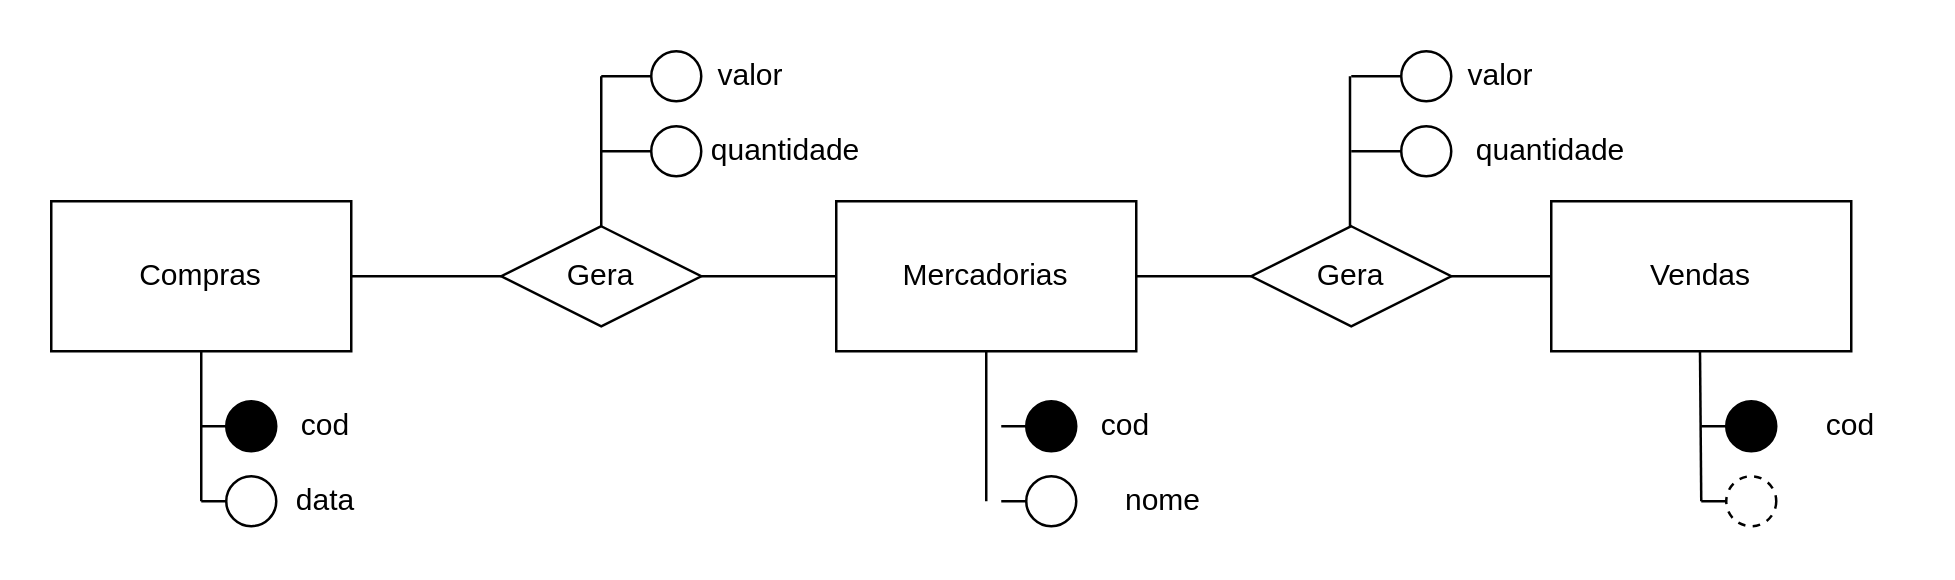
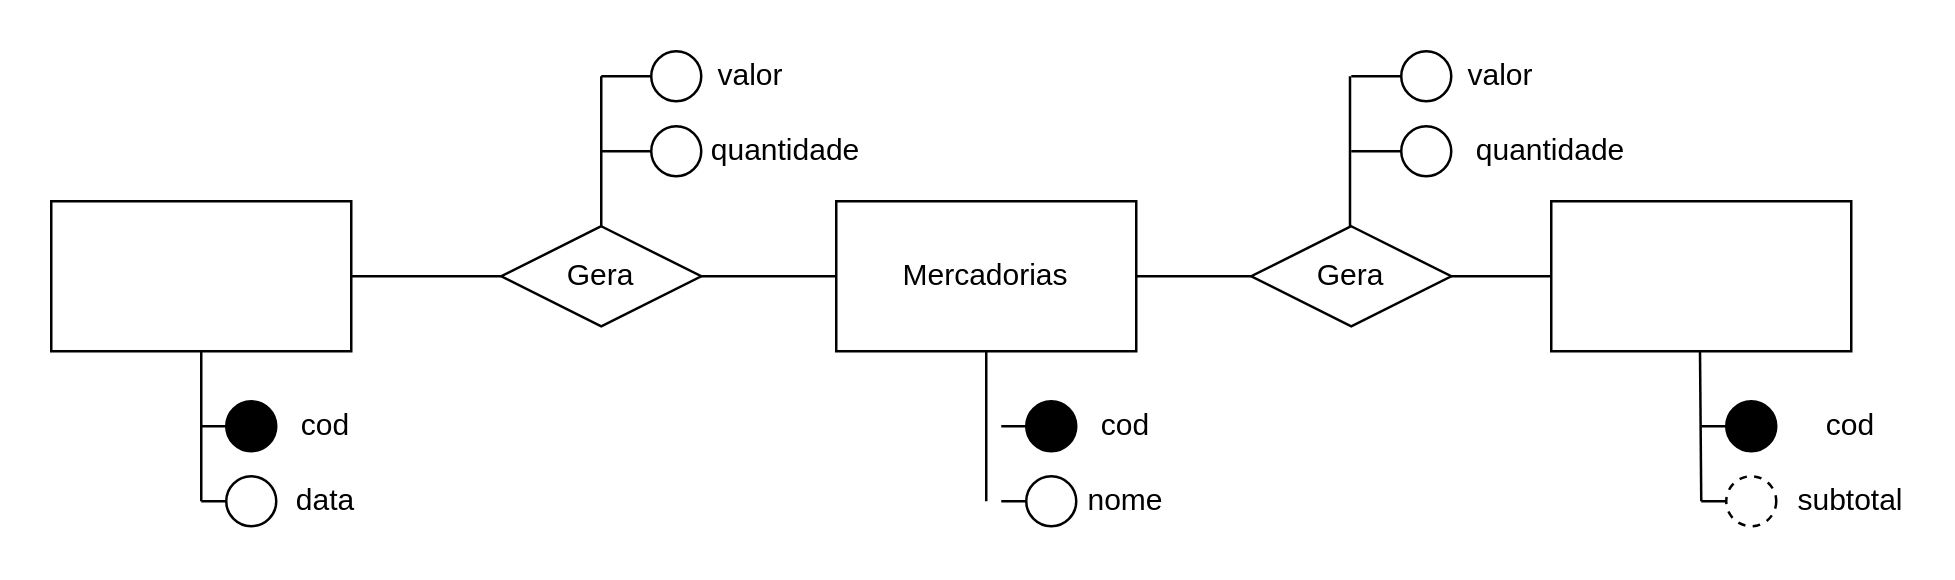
(201, 276) -> none
(1701, 276) -> none
(1164, 501) -> (1126, 501)
none -> (1851, 501)
